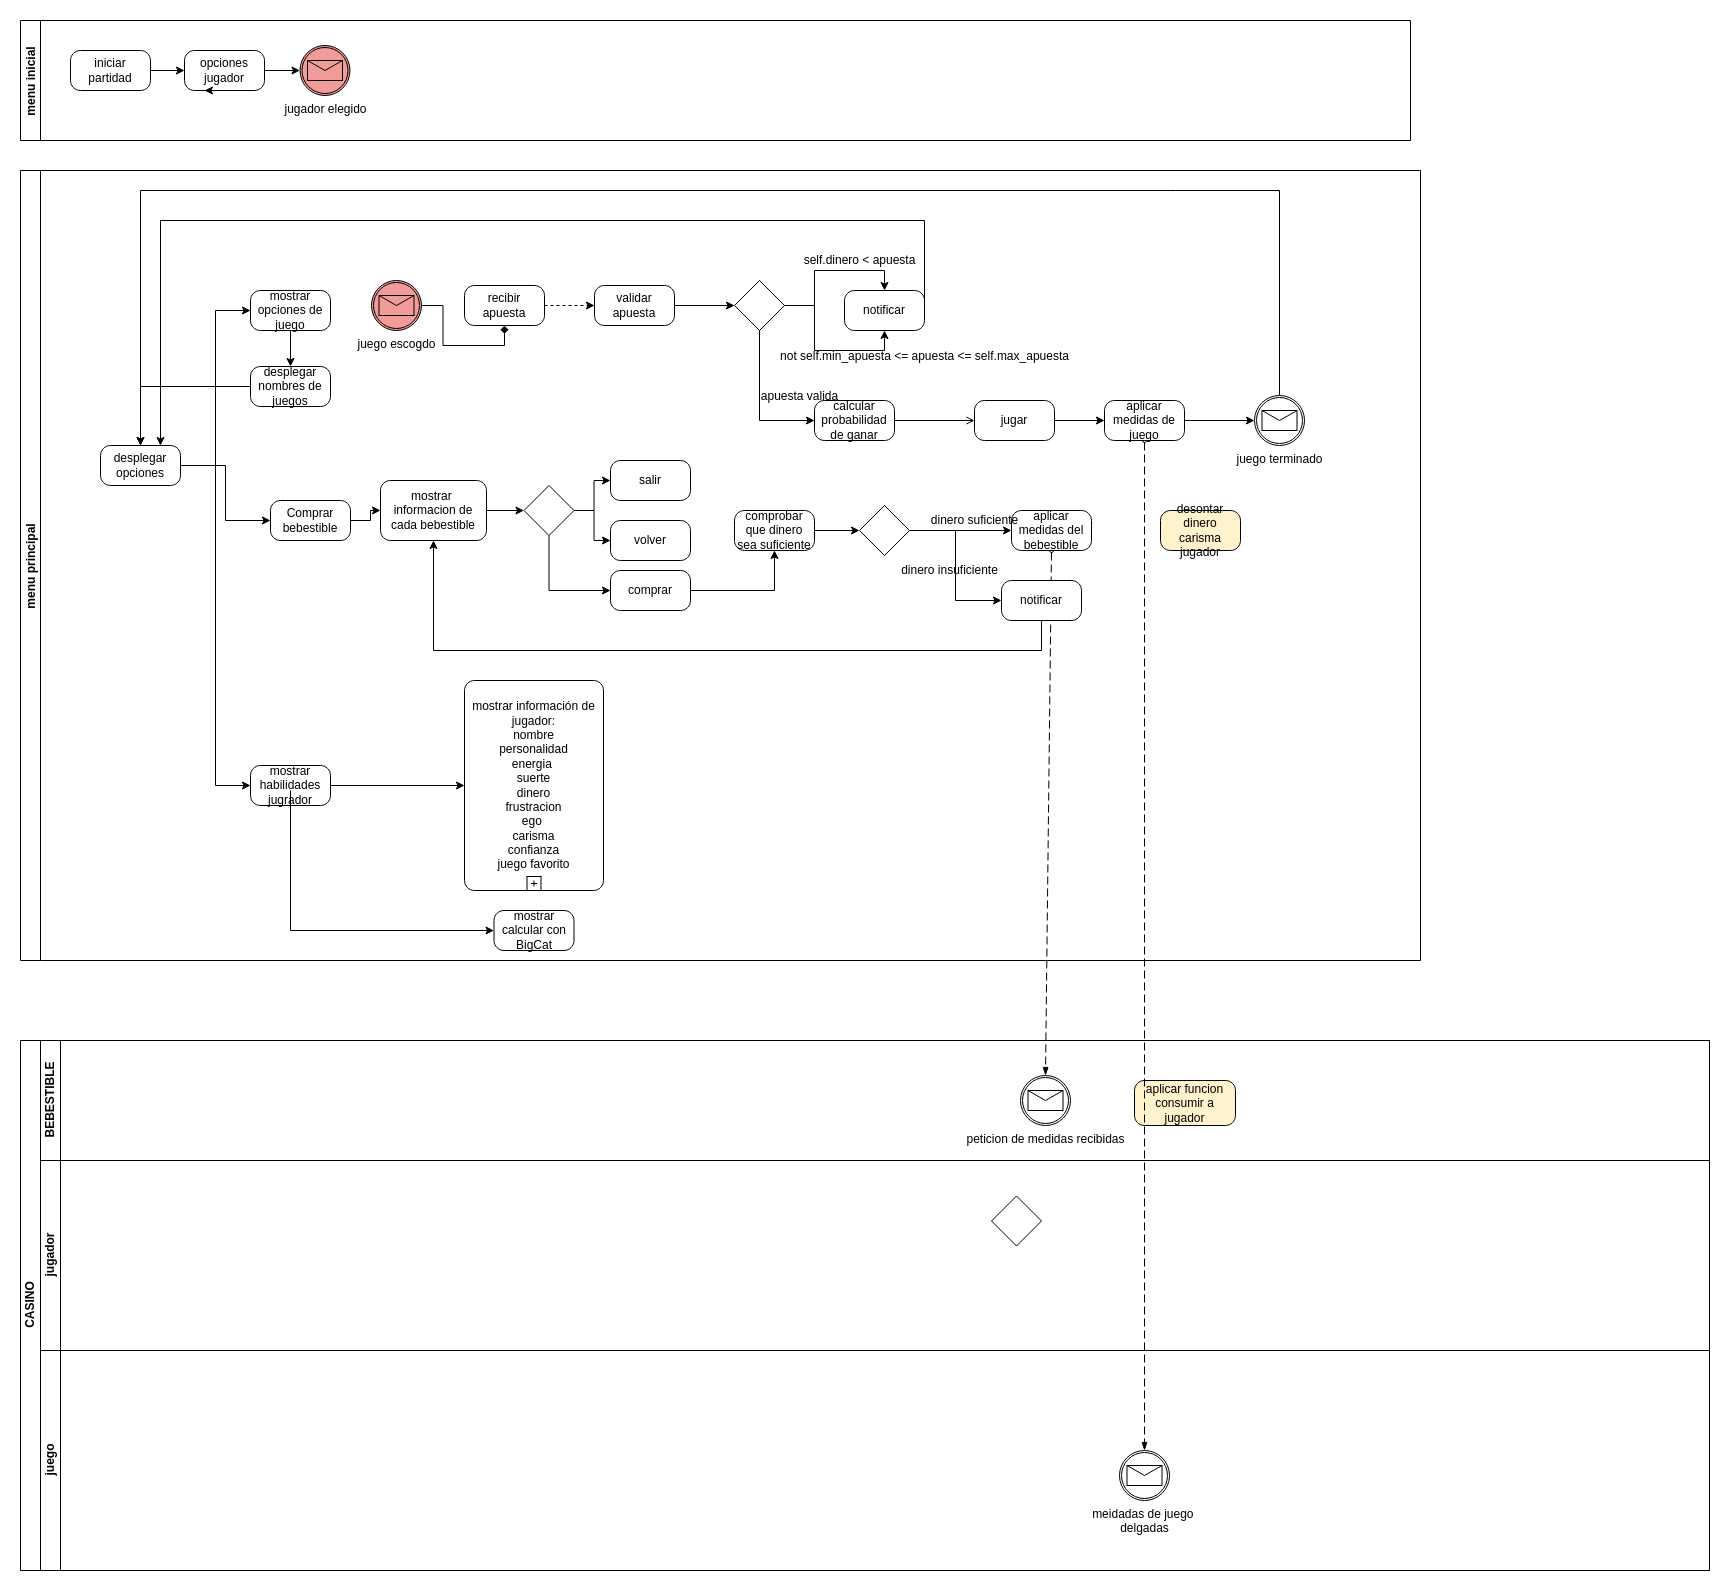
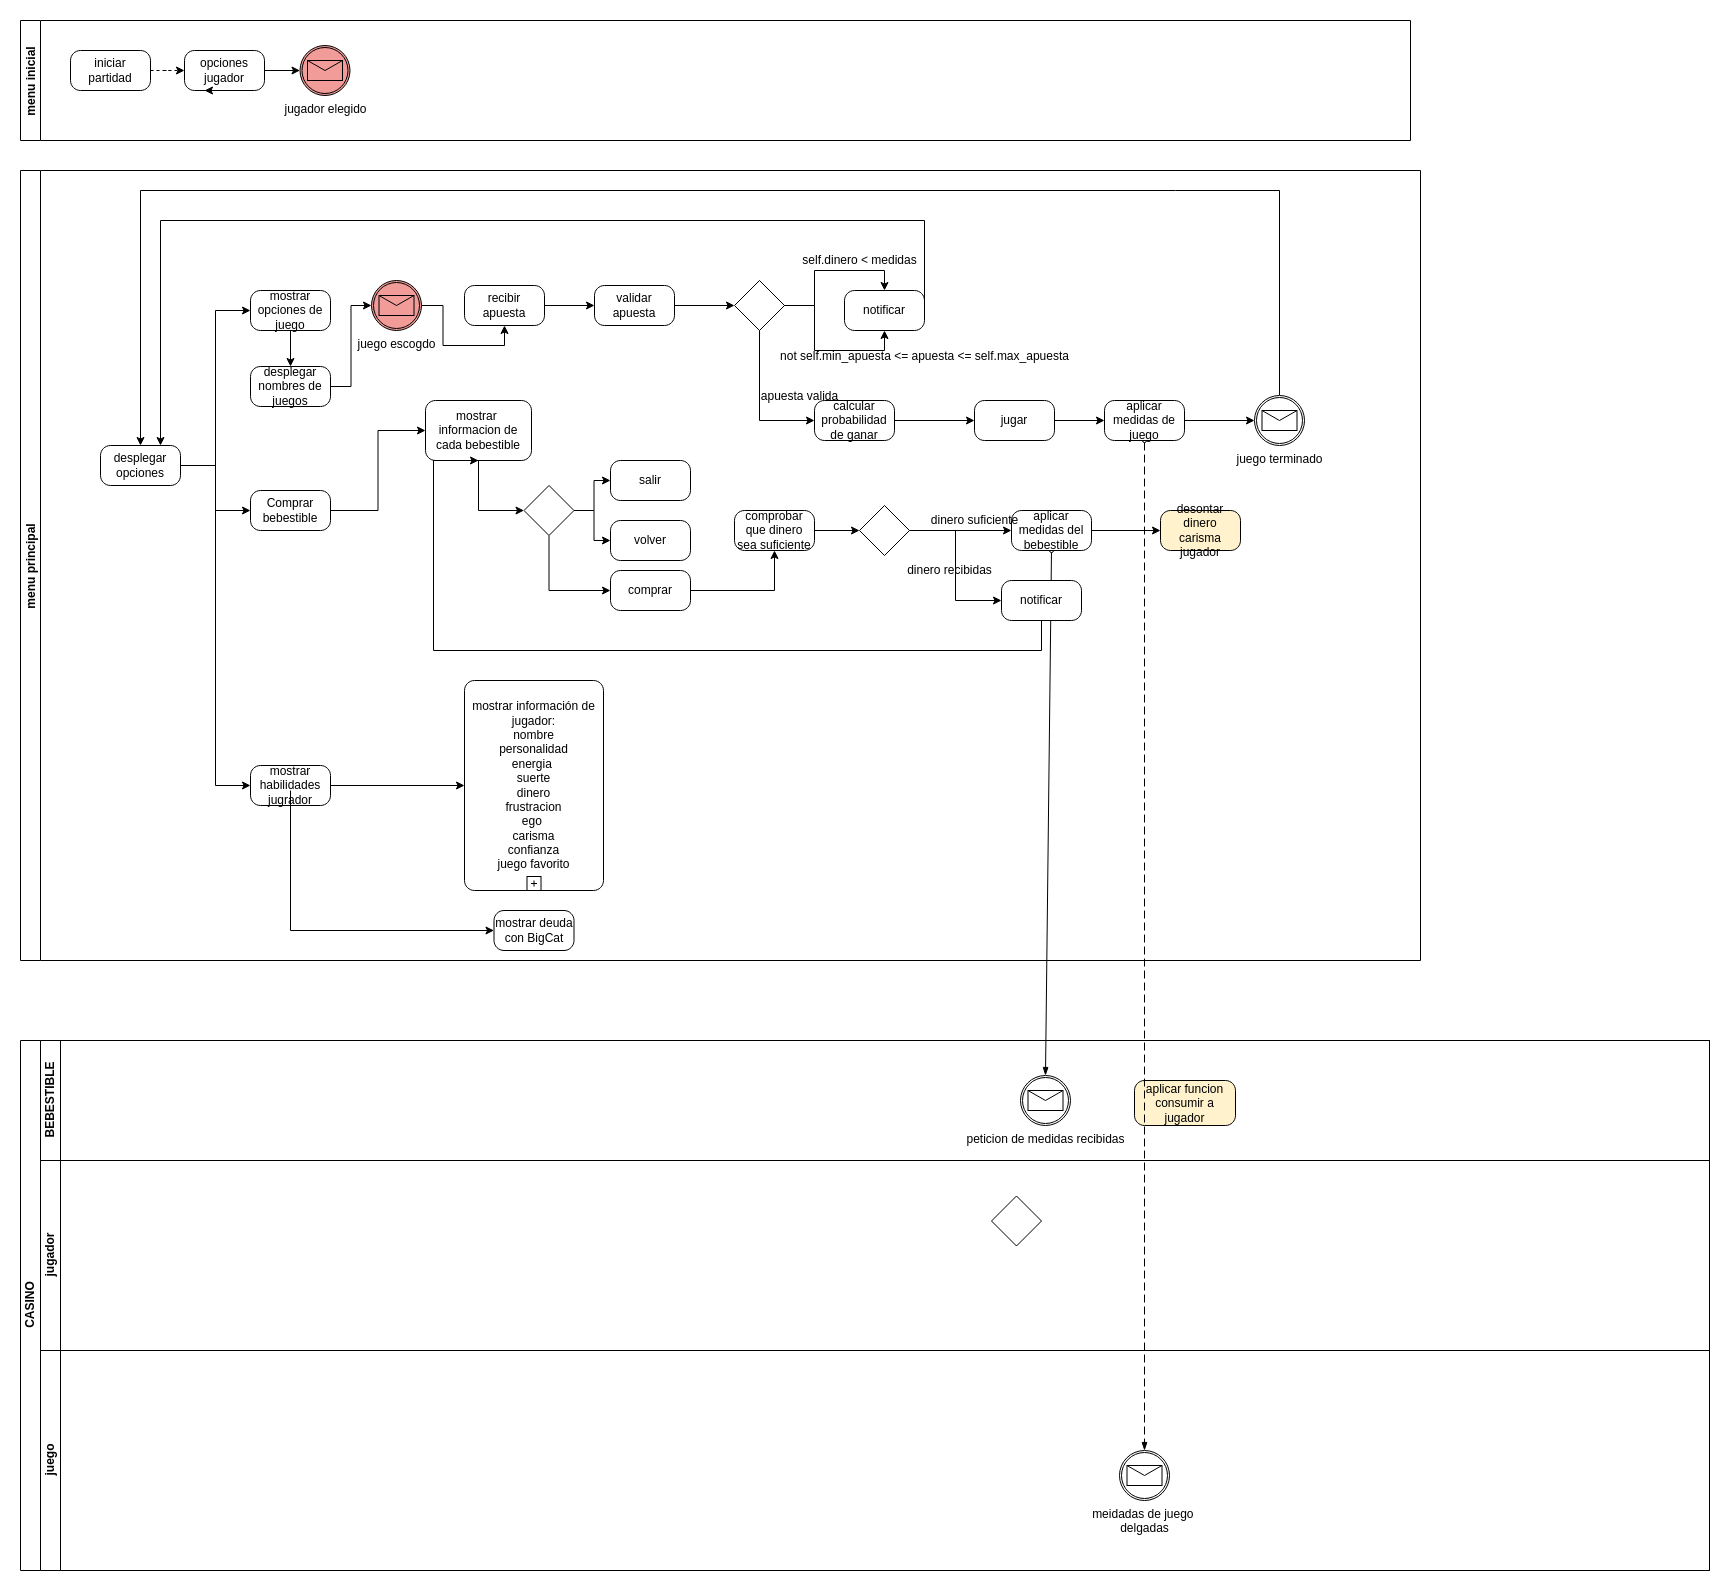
(170, 71) -> (170, 71)
(860, 261) -> (860, 261)
(567, 306) -> (567, 306)
(505, 334) -> (505, 333)
(197, 387) -> (351, 350)
(968, 421) -> (966, 421)
(434, 511) -> (479, 431)
(311, 521) -> (291, 511)
none -> (1123, 531)
(950, 571) -> (950, 571)
(1049, 789) -> (1049, 789)
(535, 931) -> (535, 931)
